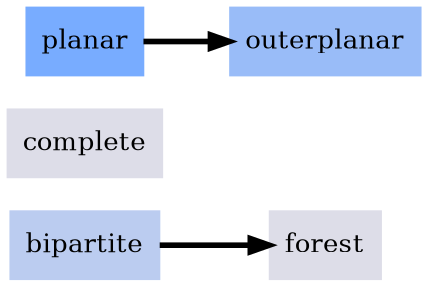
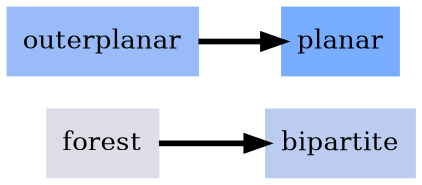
(177, 41) -> (231, 41)
(85, 143) -> none
(205, 245) -> (203, 143)
